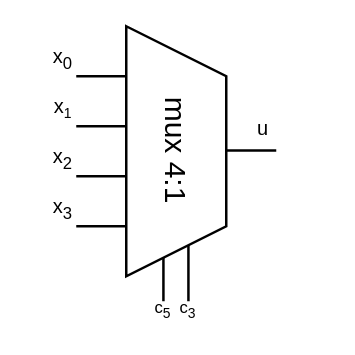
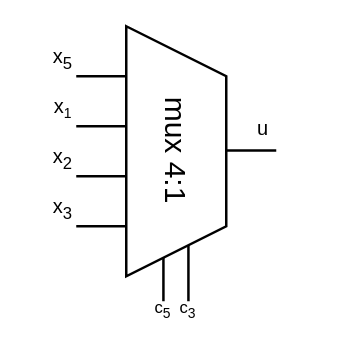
(64, 54) -> (64, 54)
